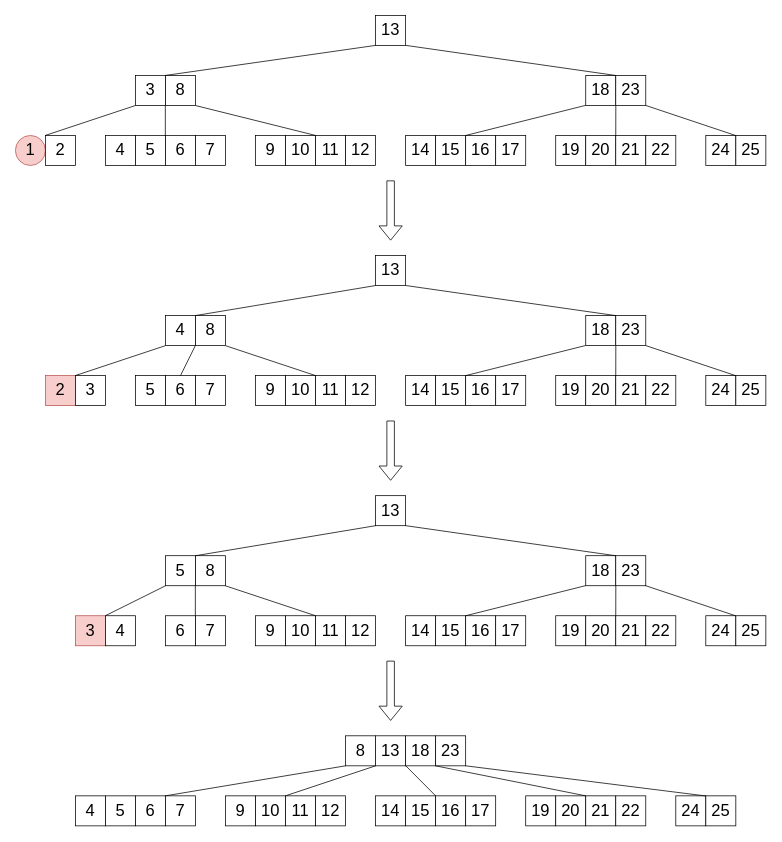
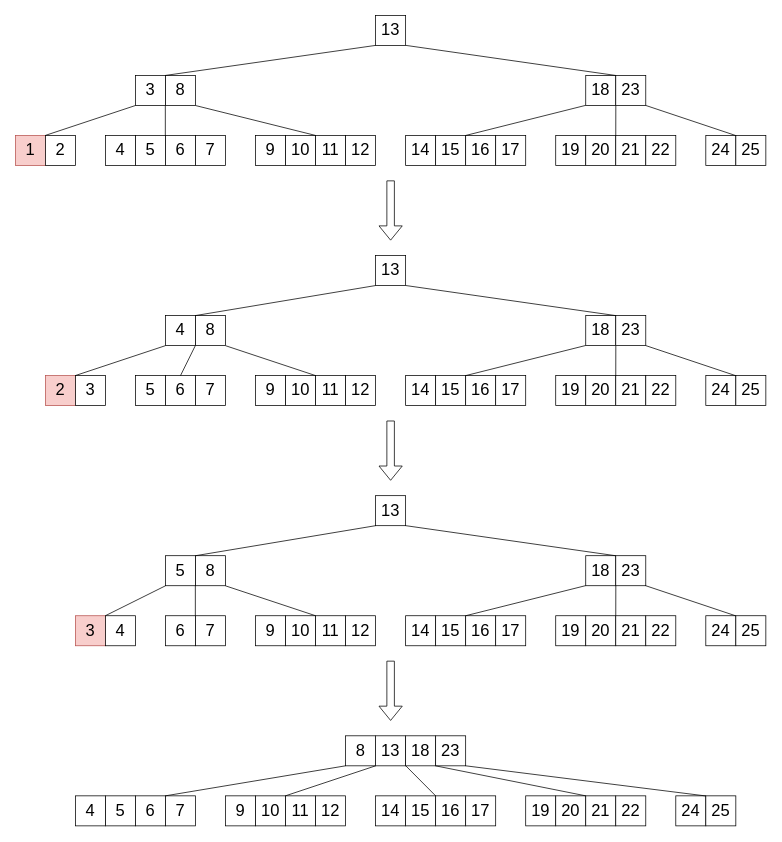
(30, 150) -> (30, 150)
